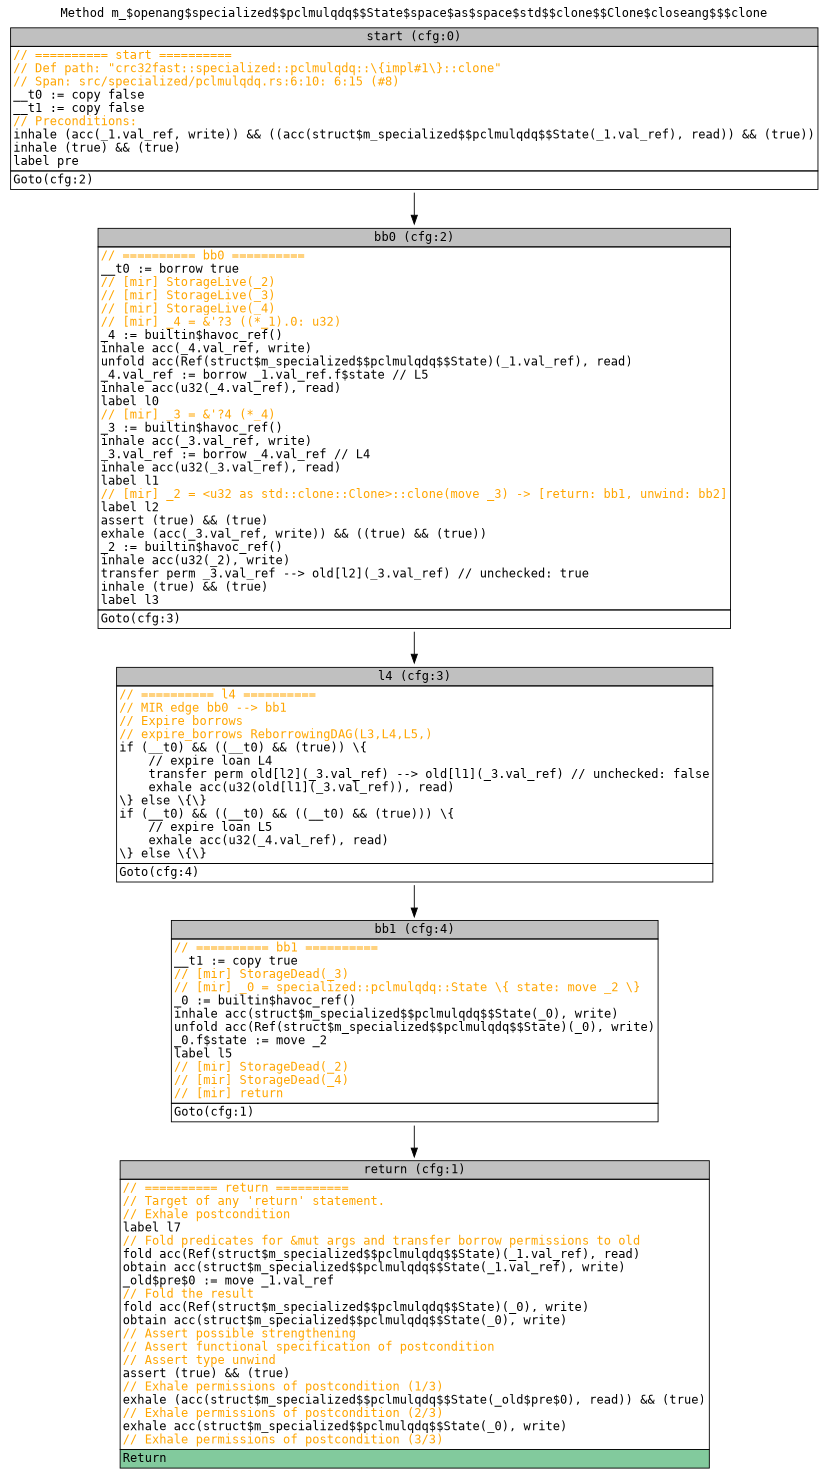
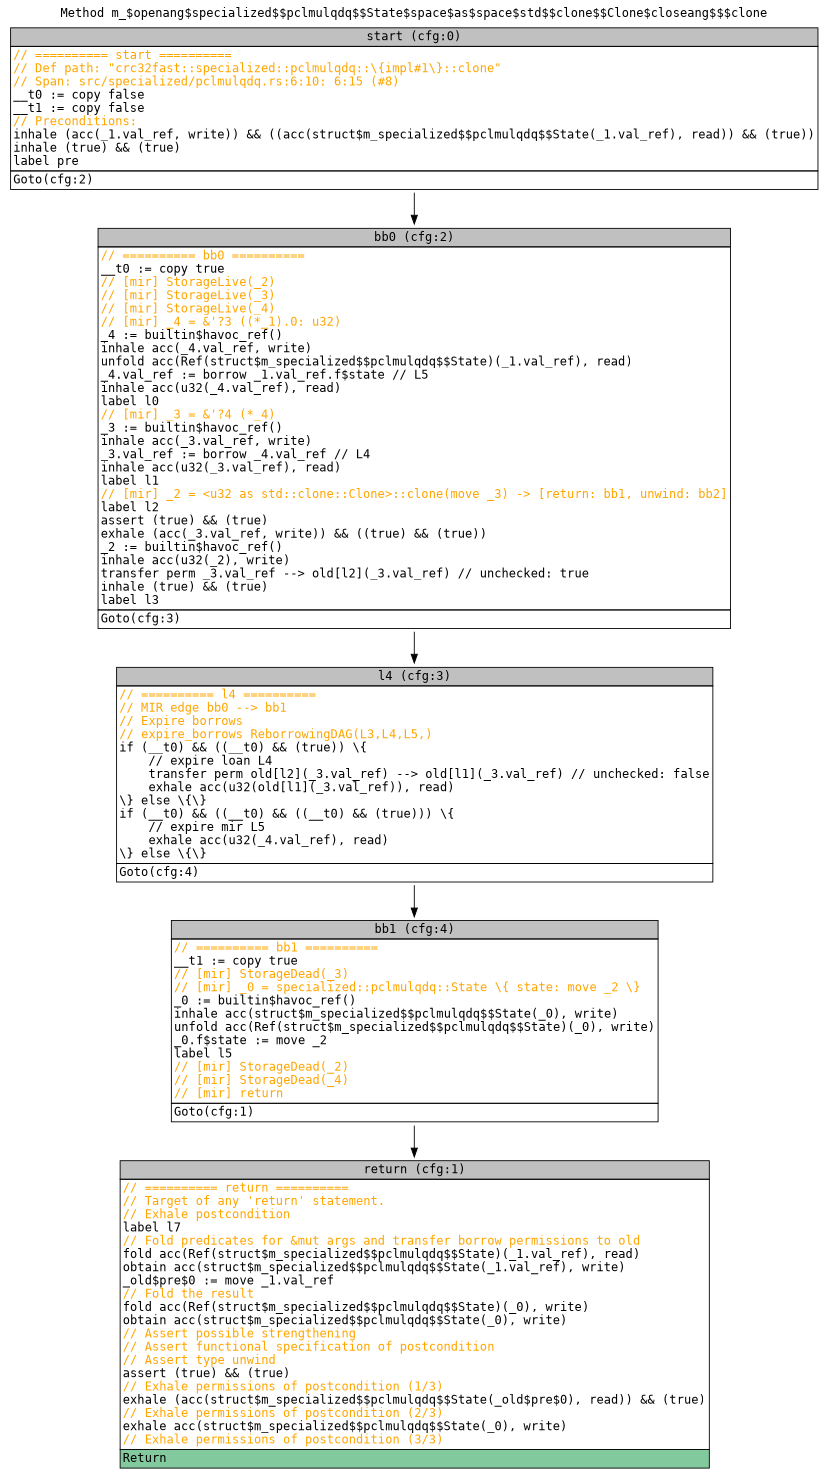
(170, 269) -> (163, 269)
(196, 827) -> (193, 827)
